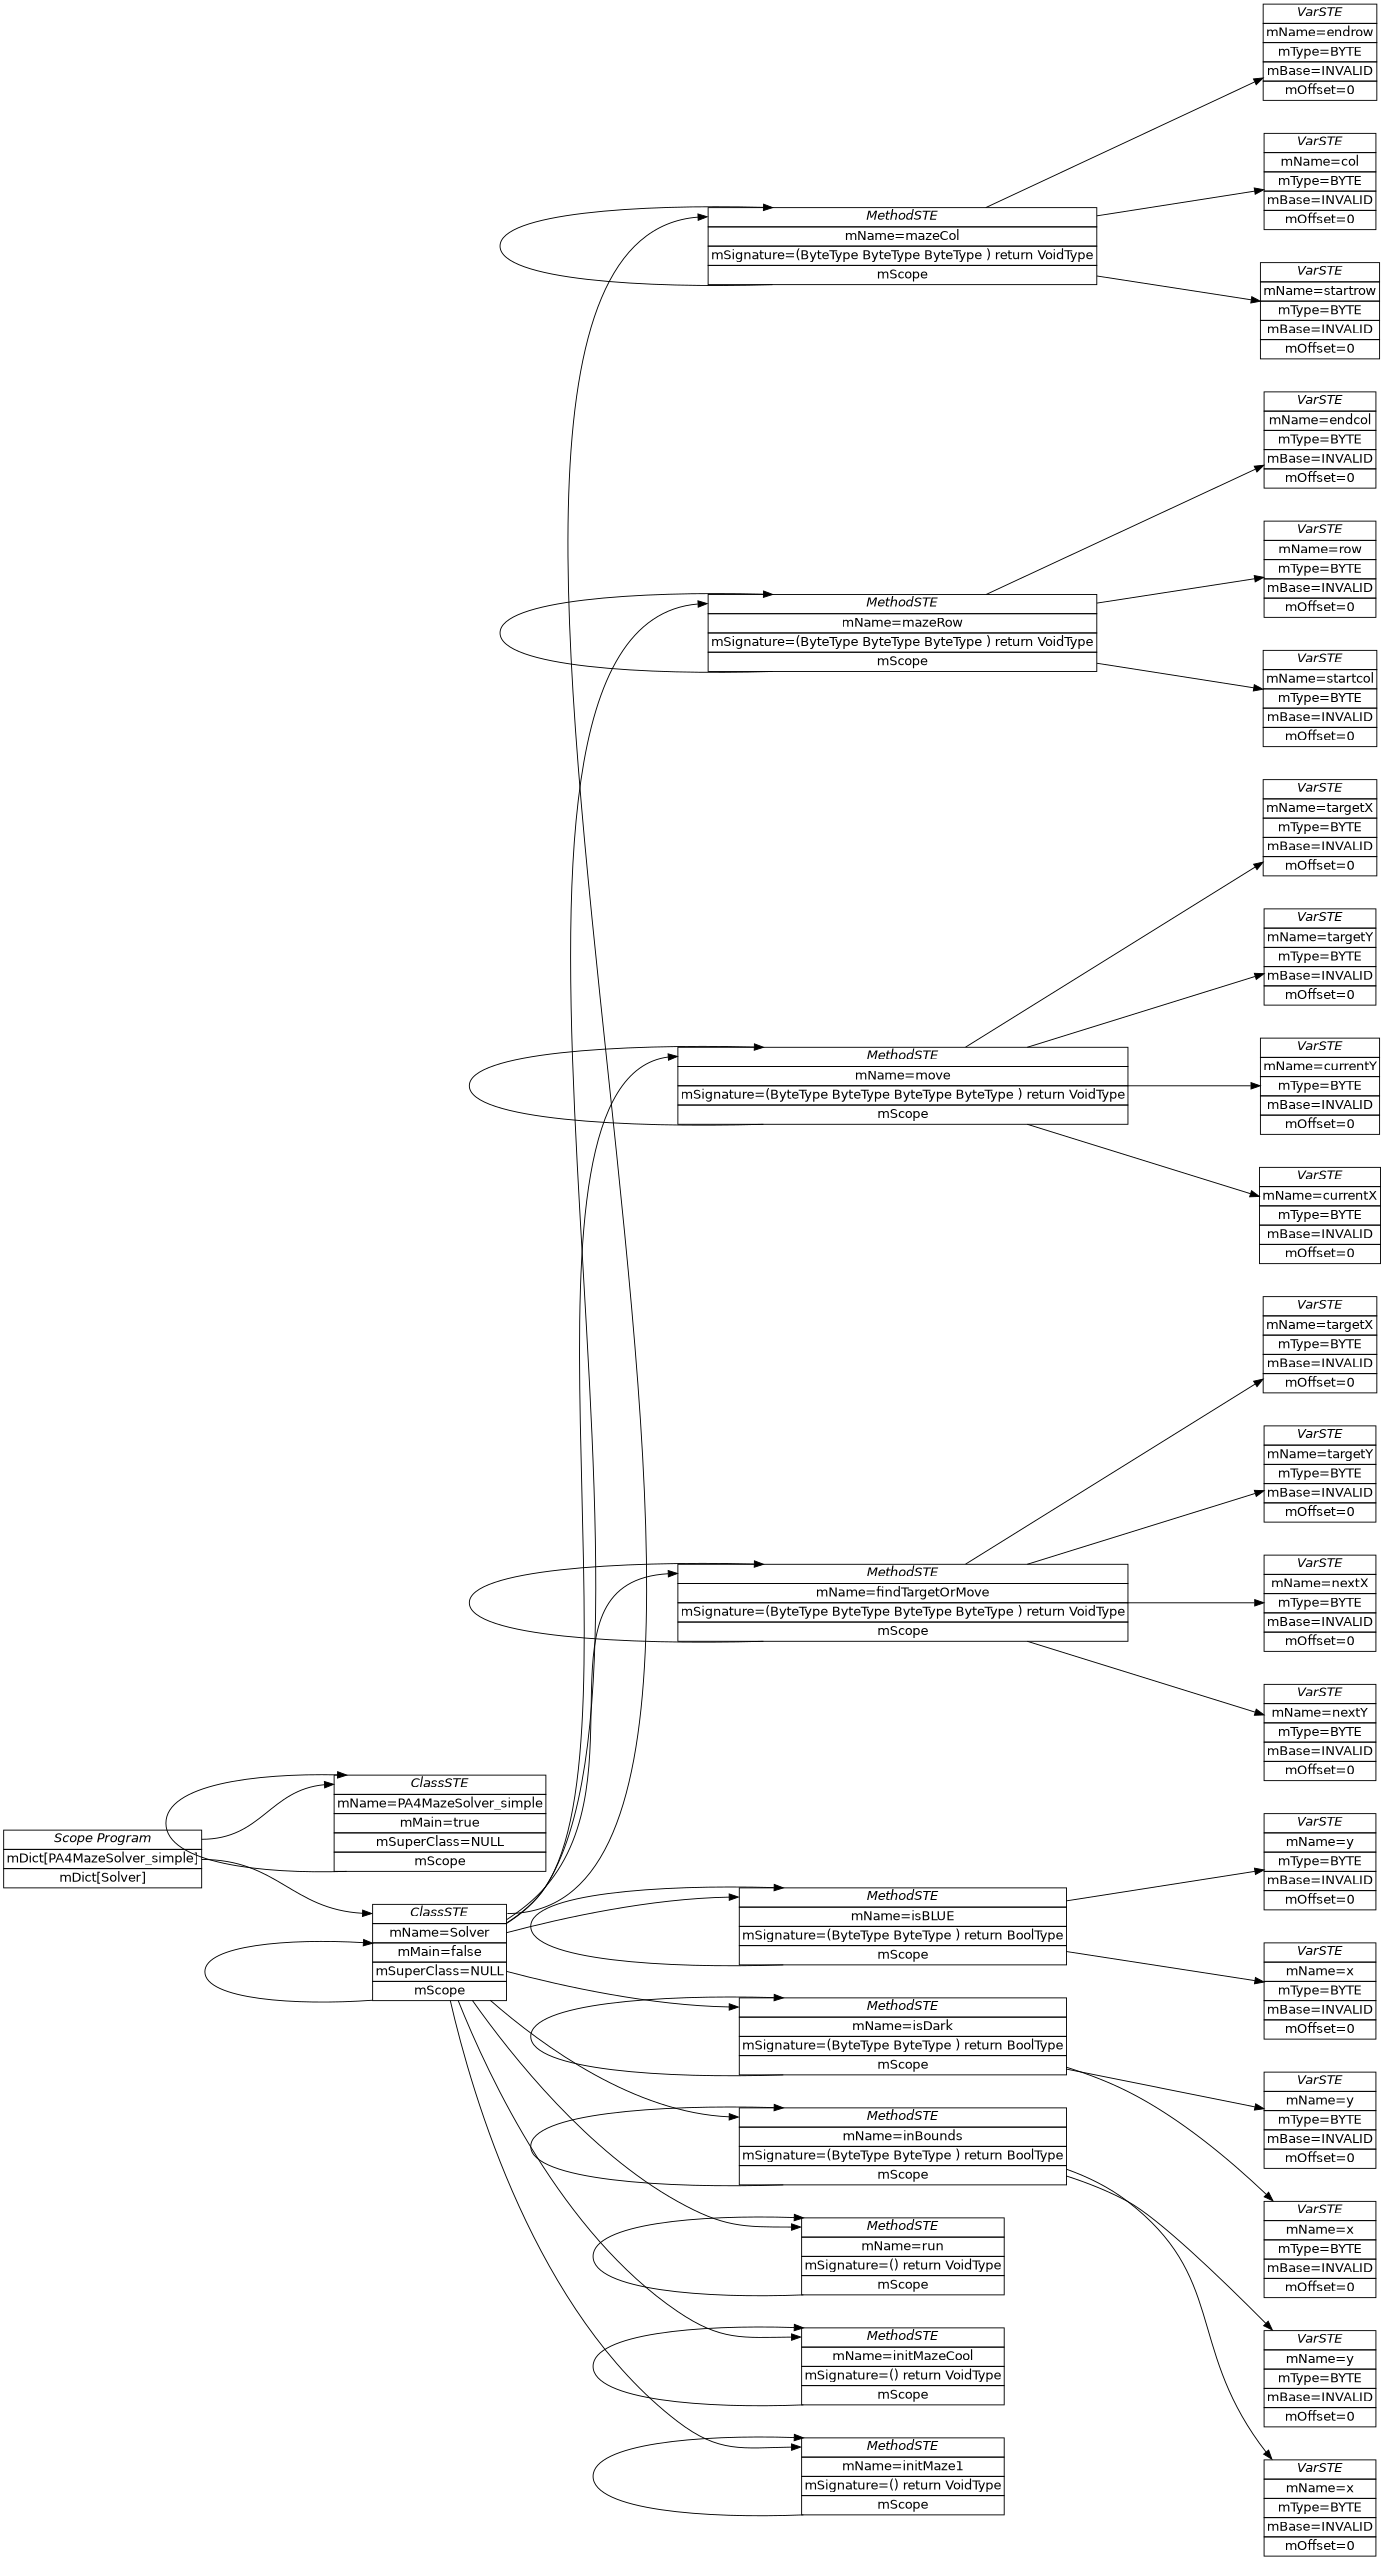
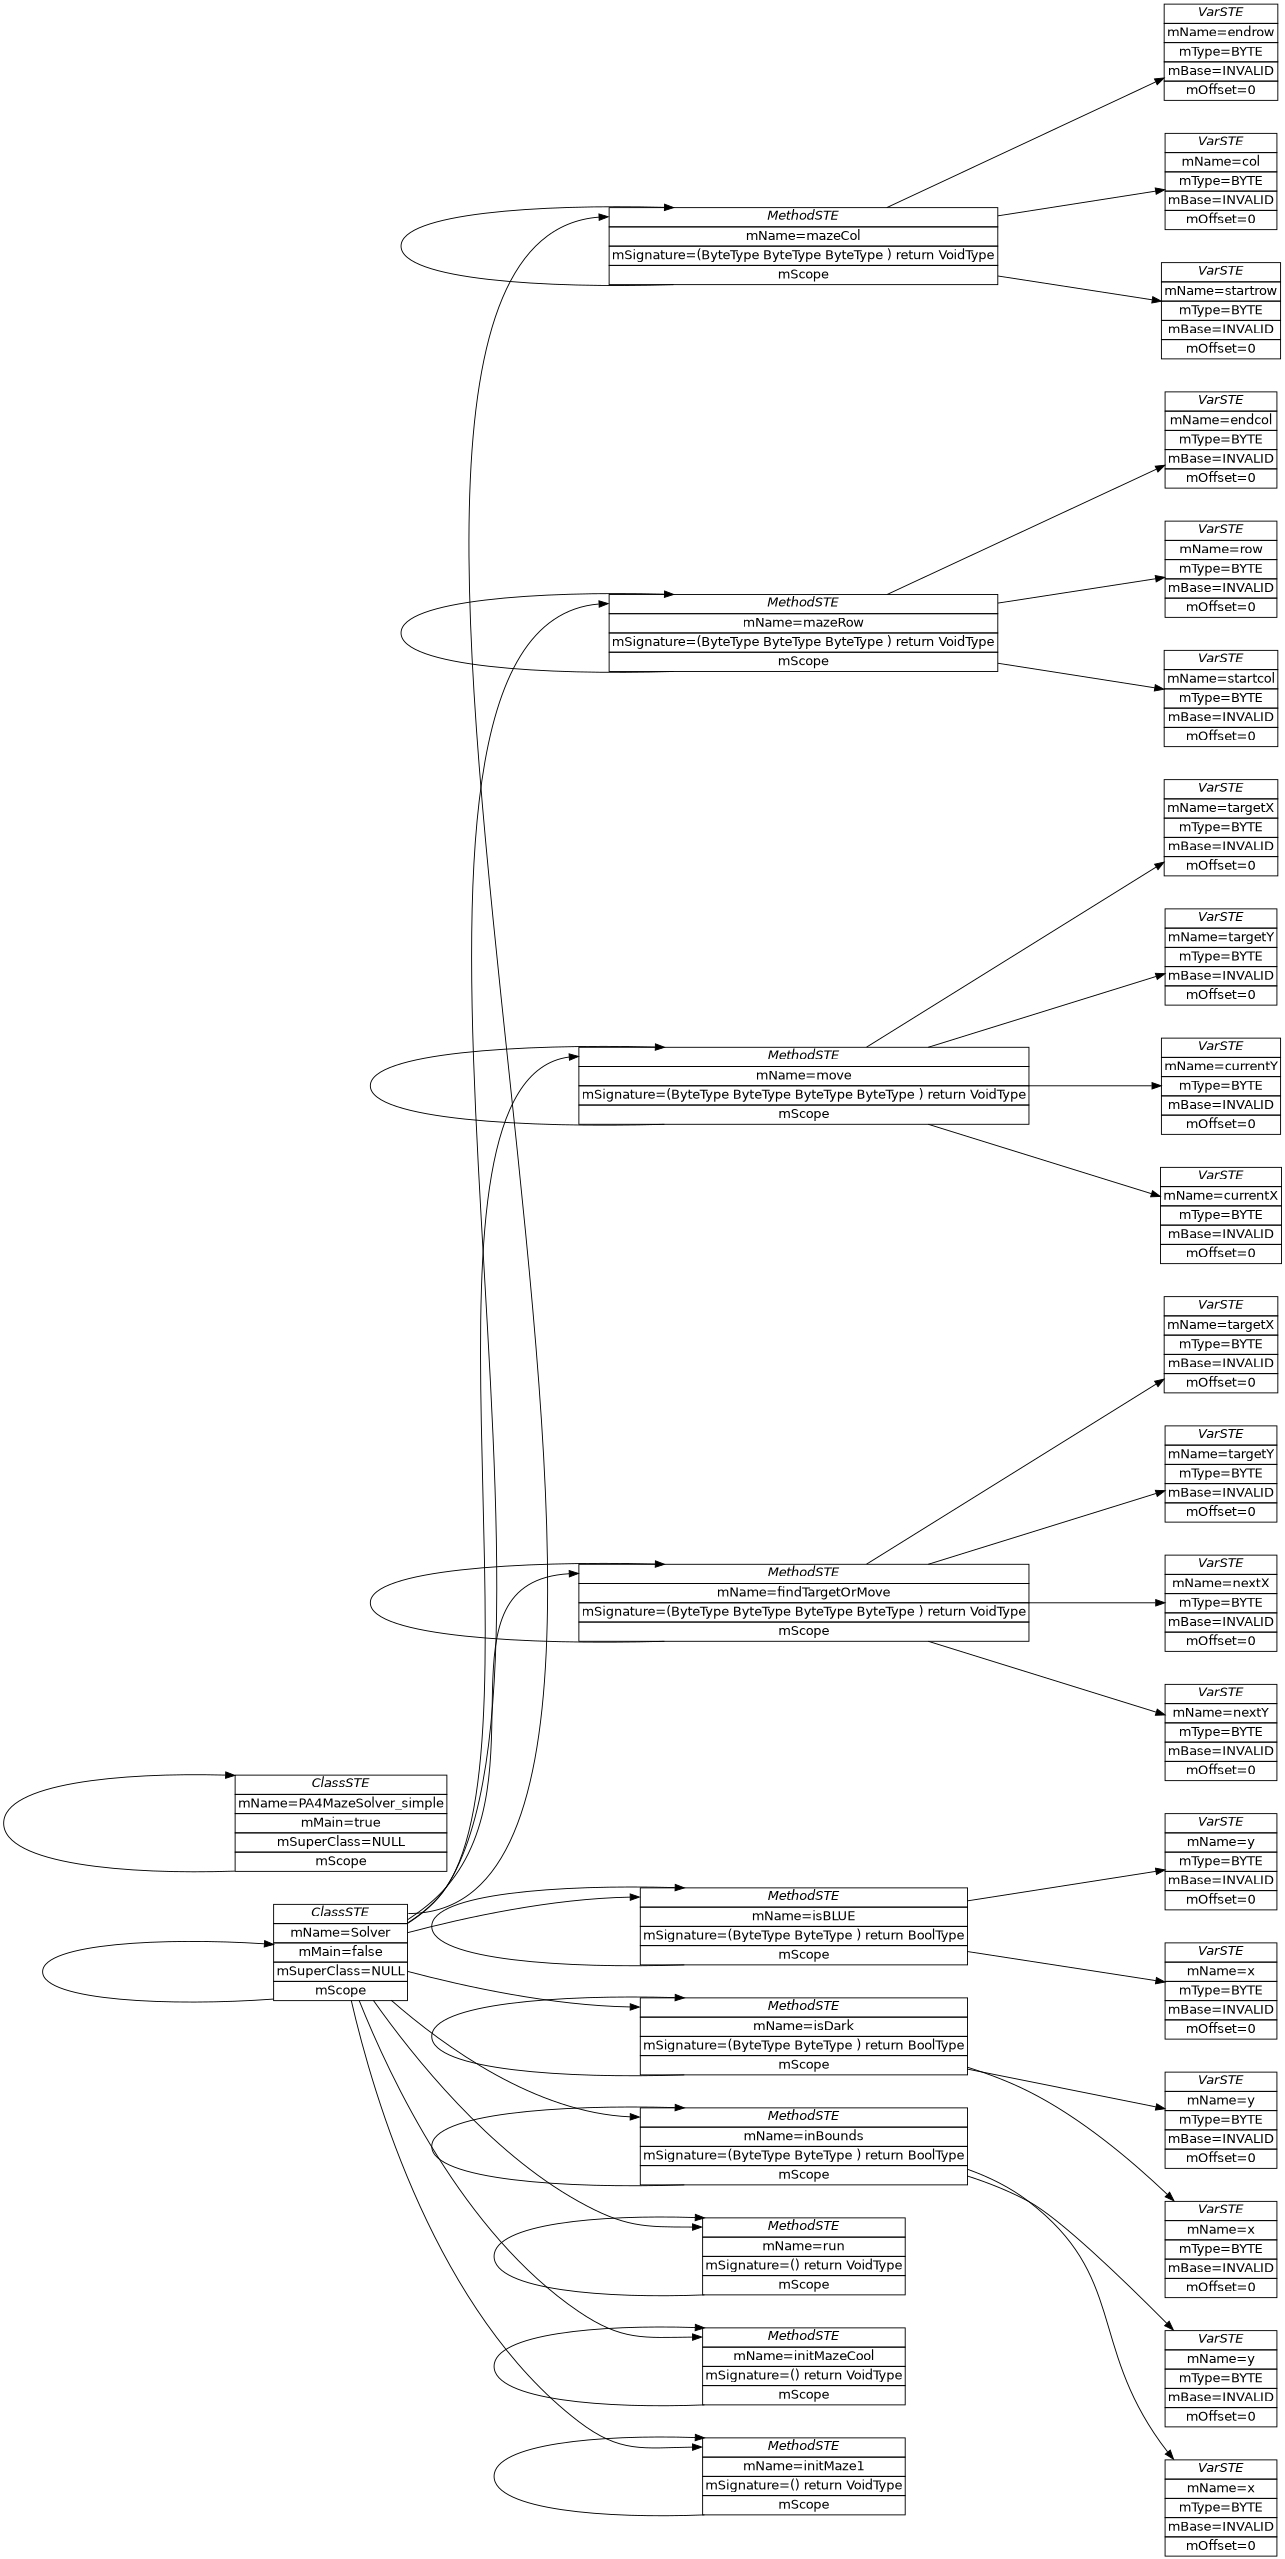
(103, 1859) -> none
